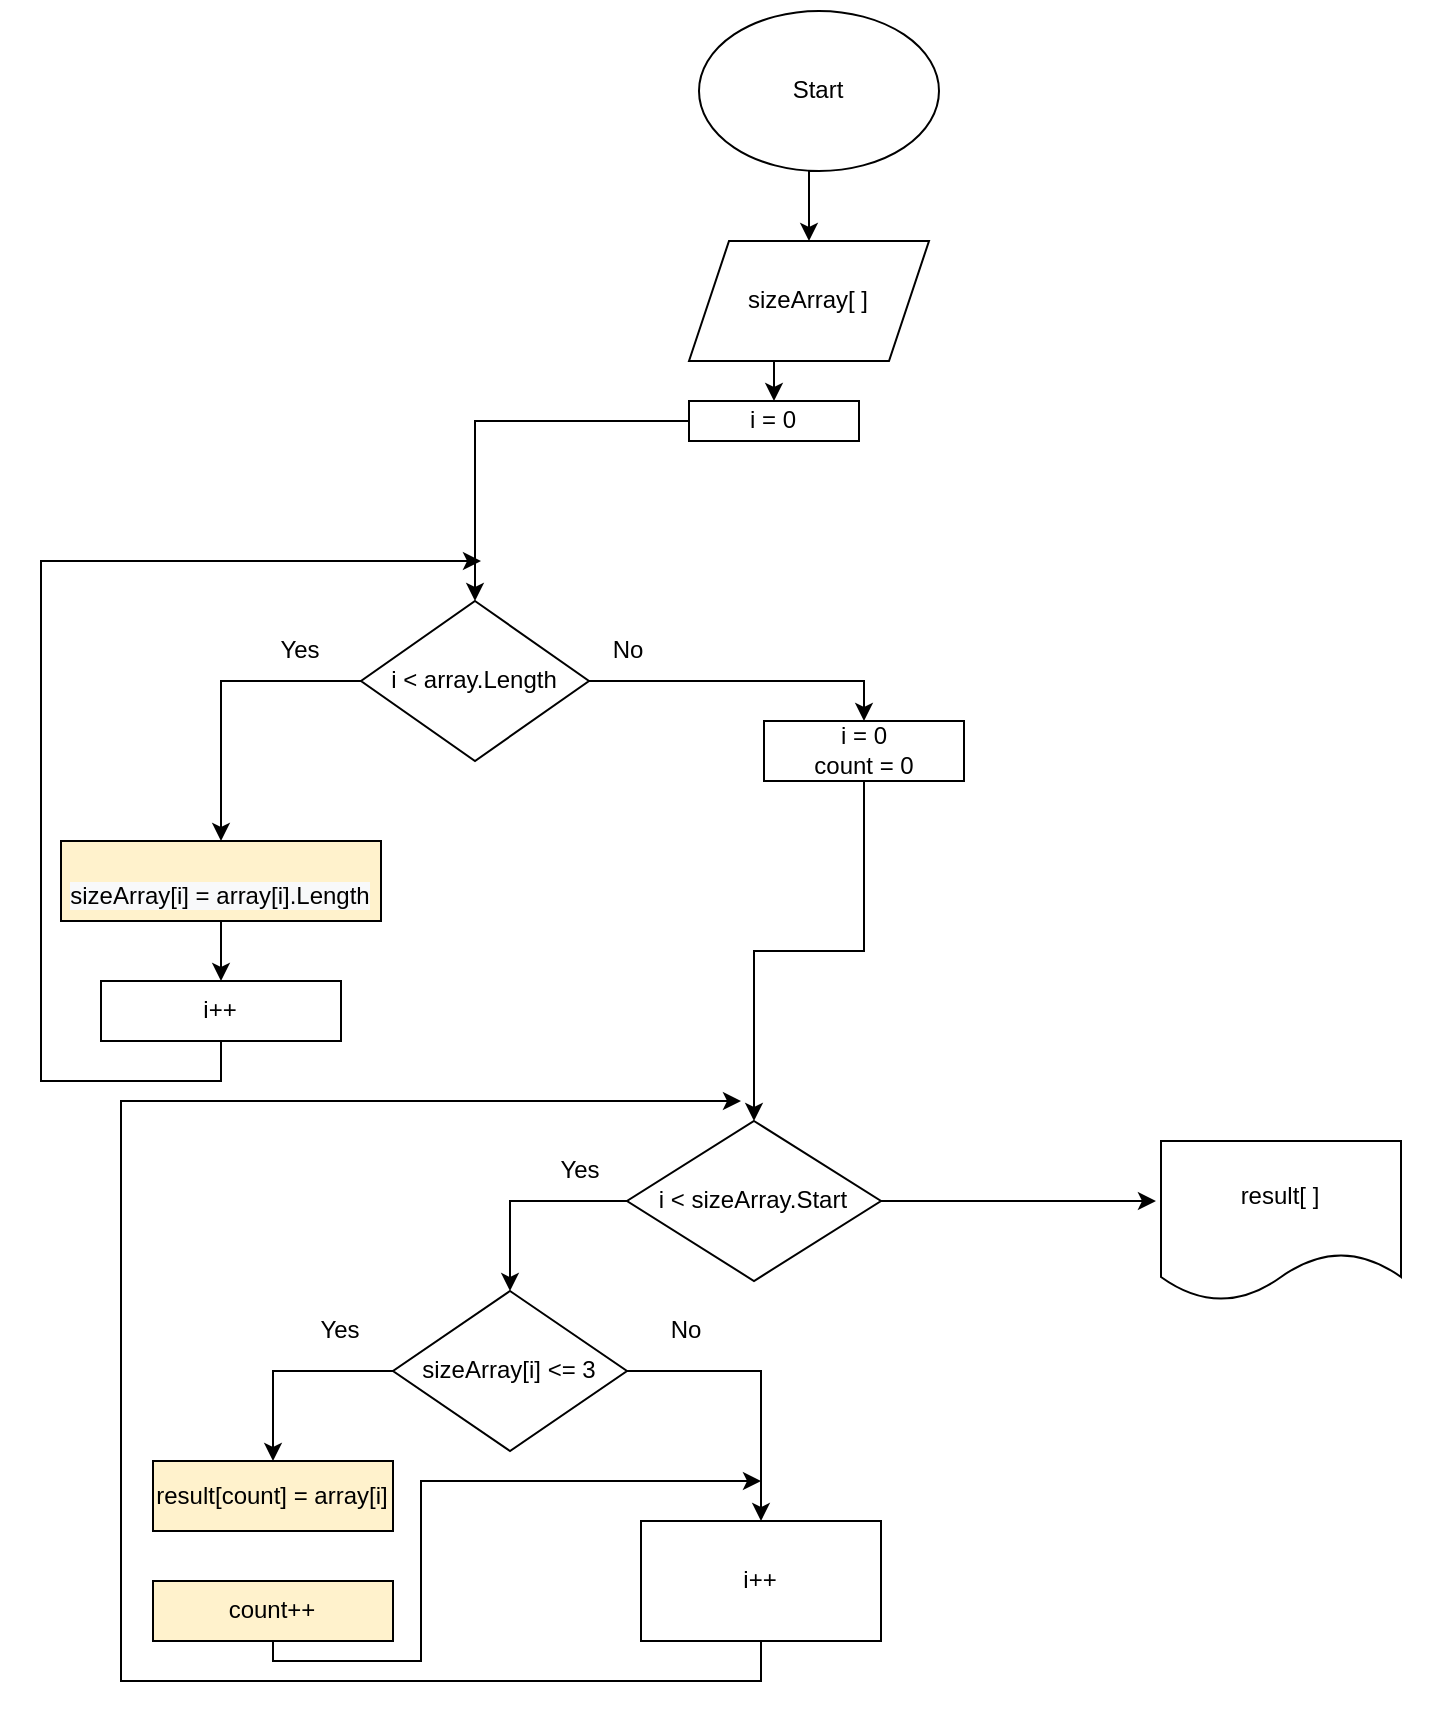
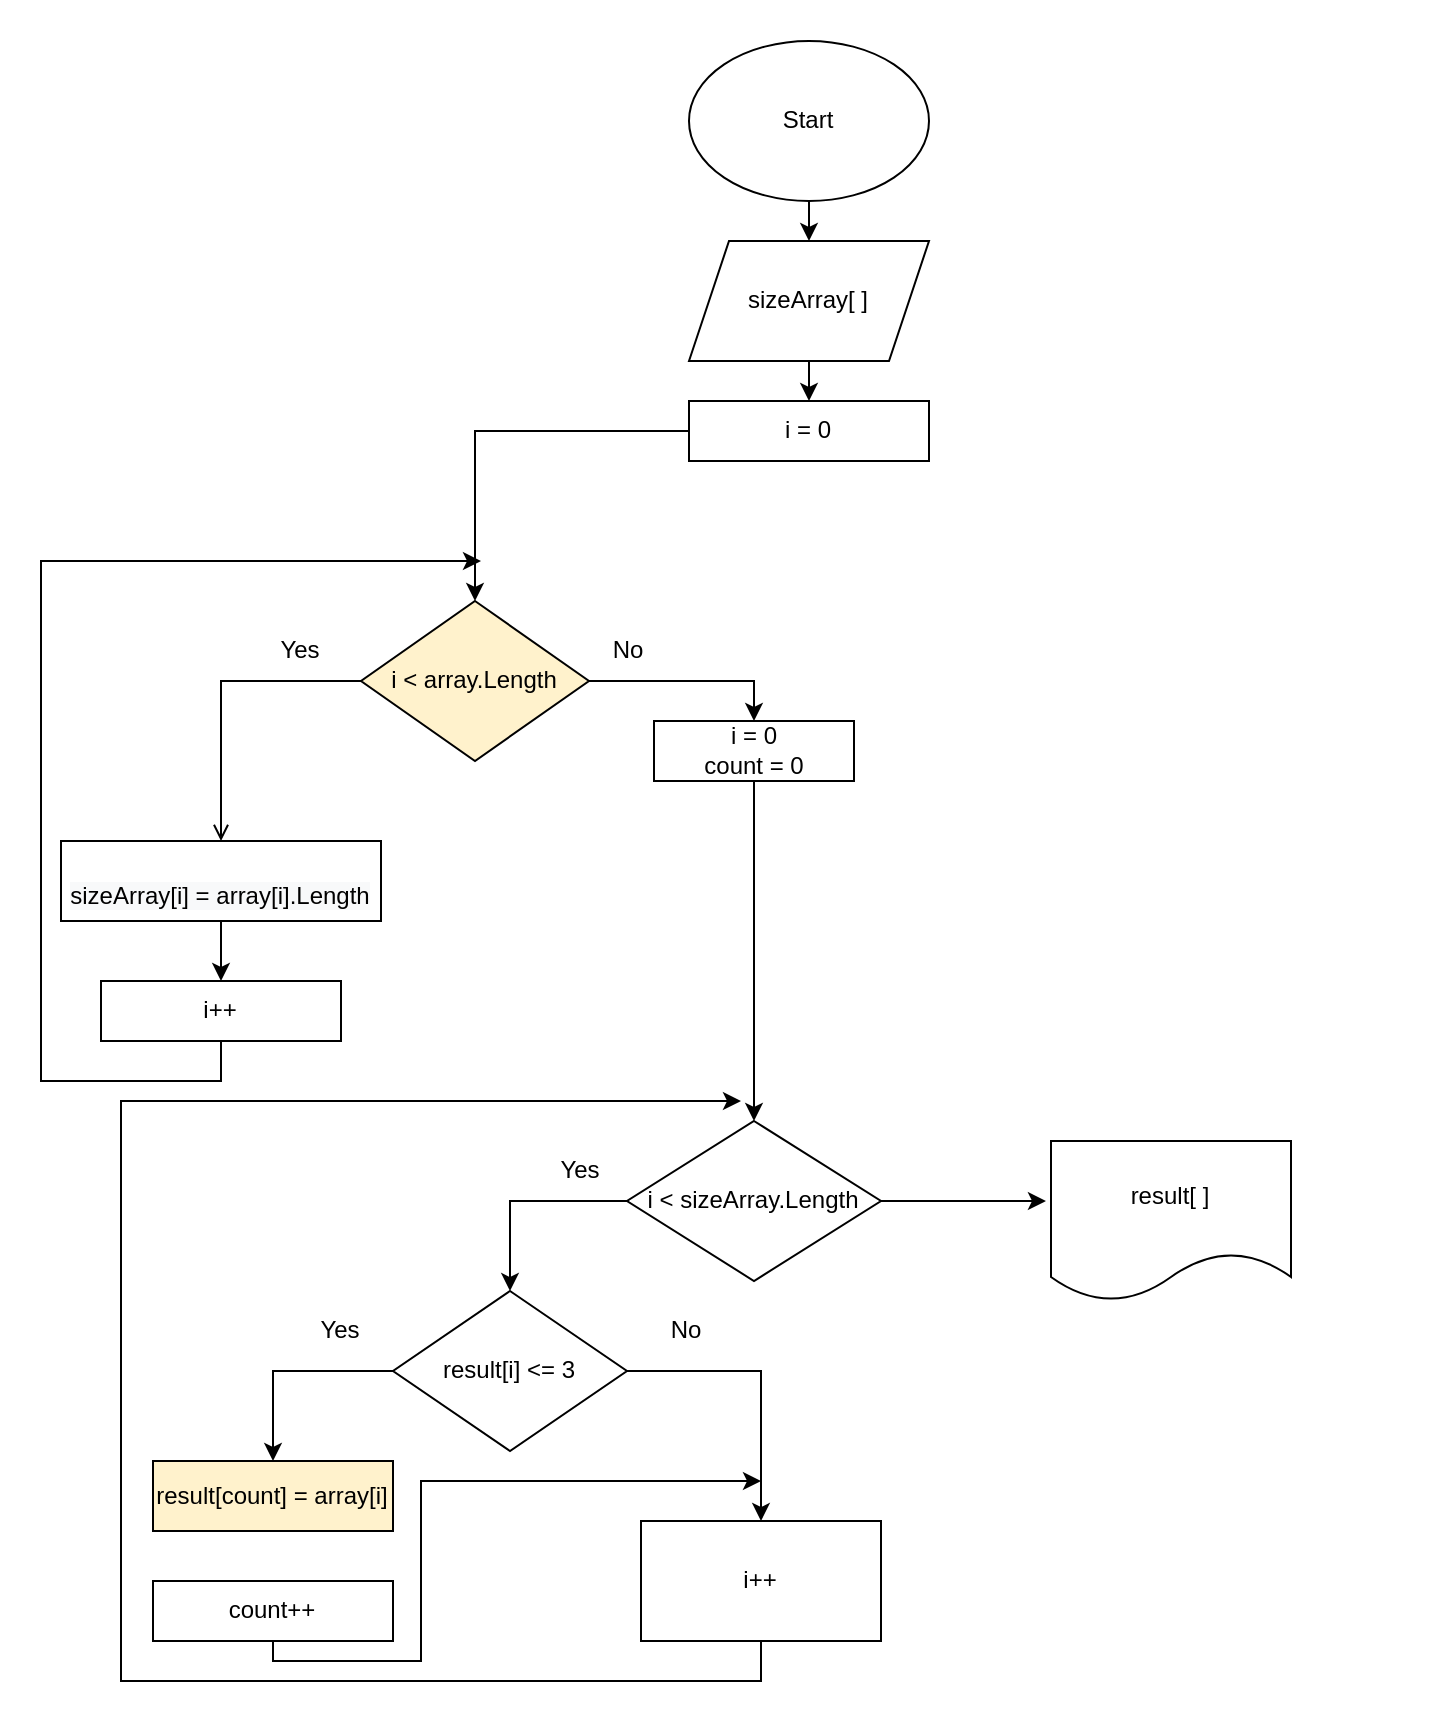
(819, 91) -> (809, 121)
(774, 421) -> (809, 431)
(475, 681) -> (475, 681)
(864, 751) -> (754, 751)
(221, 826) -> (221, 828)
(221, 881) -> (221, 881)
(754, 1201) -> (754, 1201)
(1281, 1221) -> (1171, 1221)
(510, 1371) -> (510, 1371)
(273, 1611) -> (273, 1611)
